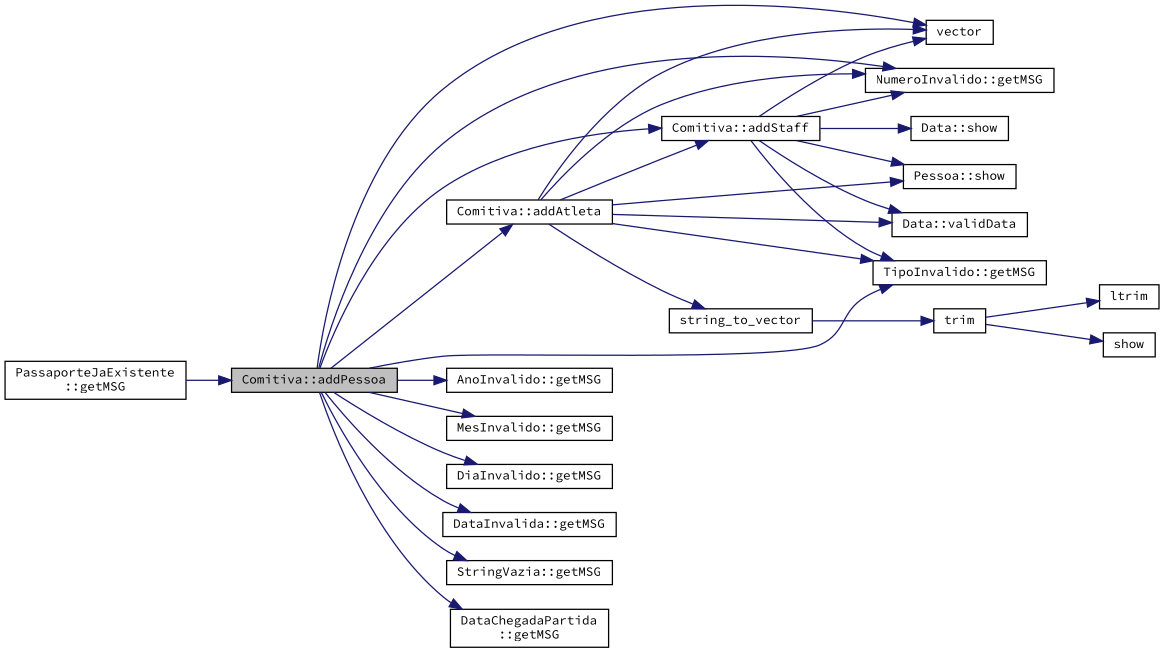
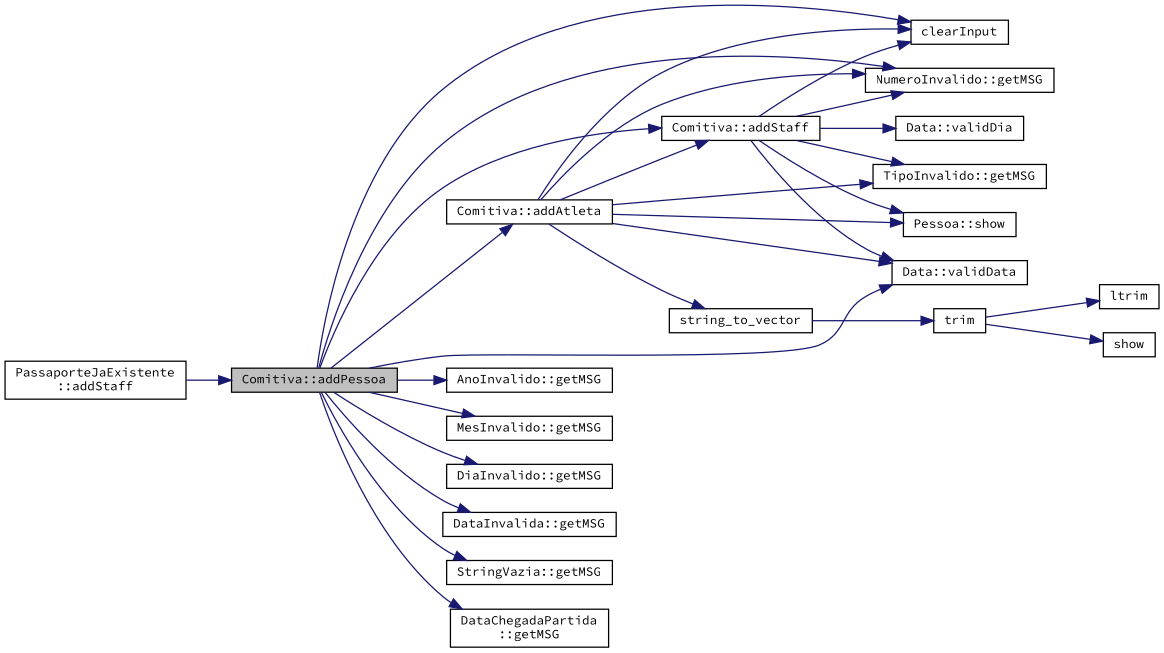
(960, 32) -> (960, 32)
(960, 129) -> (960, 128)
(636, 355) -> (636, 355)
(96, 380) -> (96, 380)
